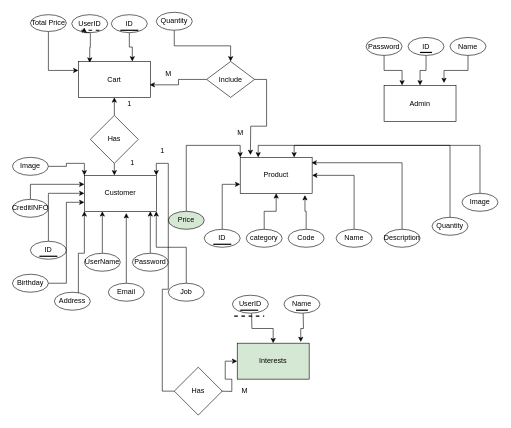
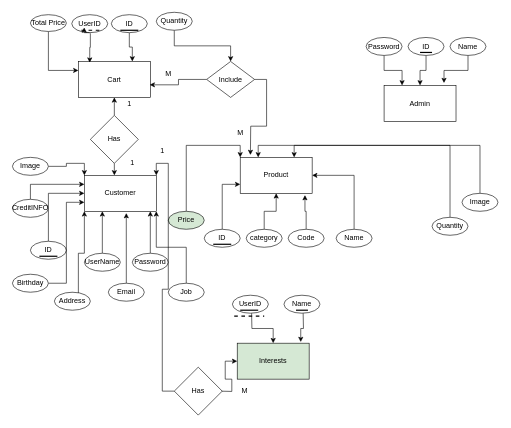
(402, 228) -> none
(402, 239) -> none
